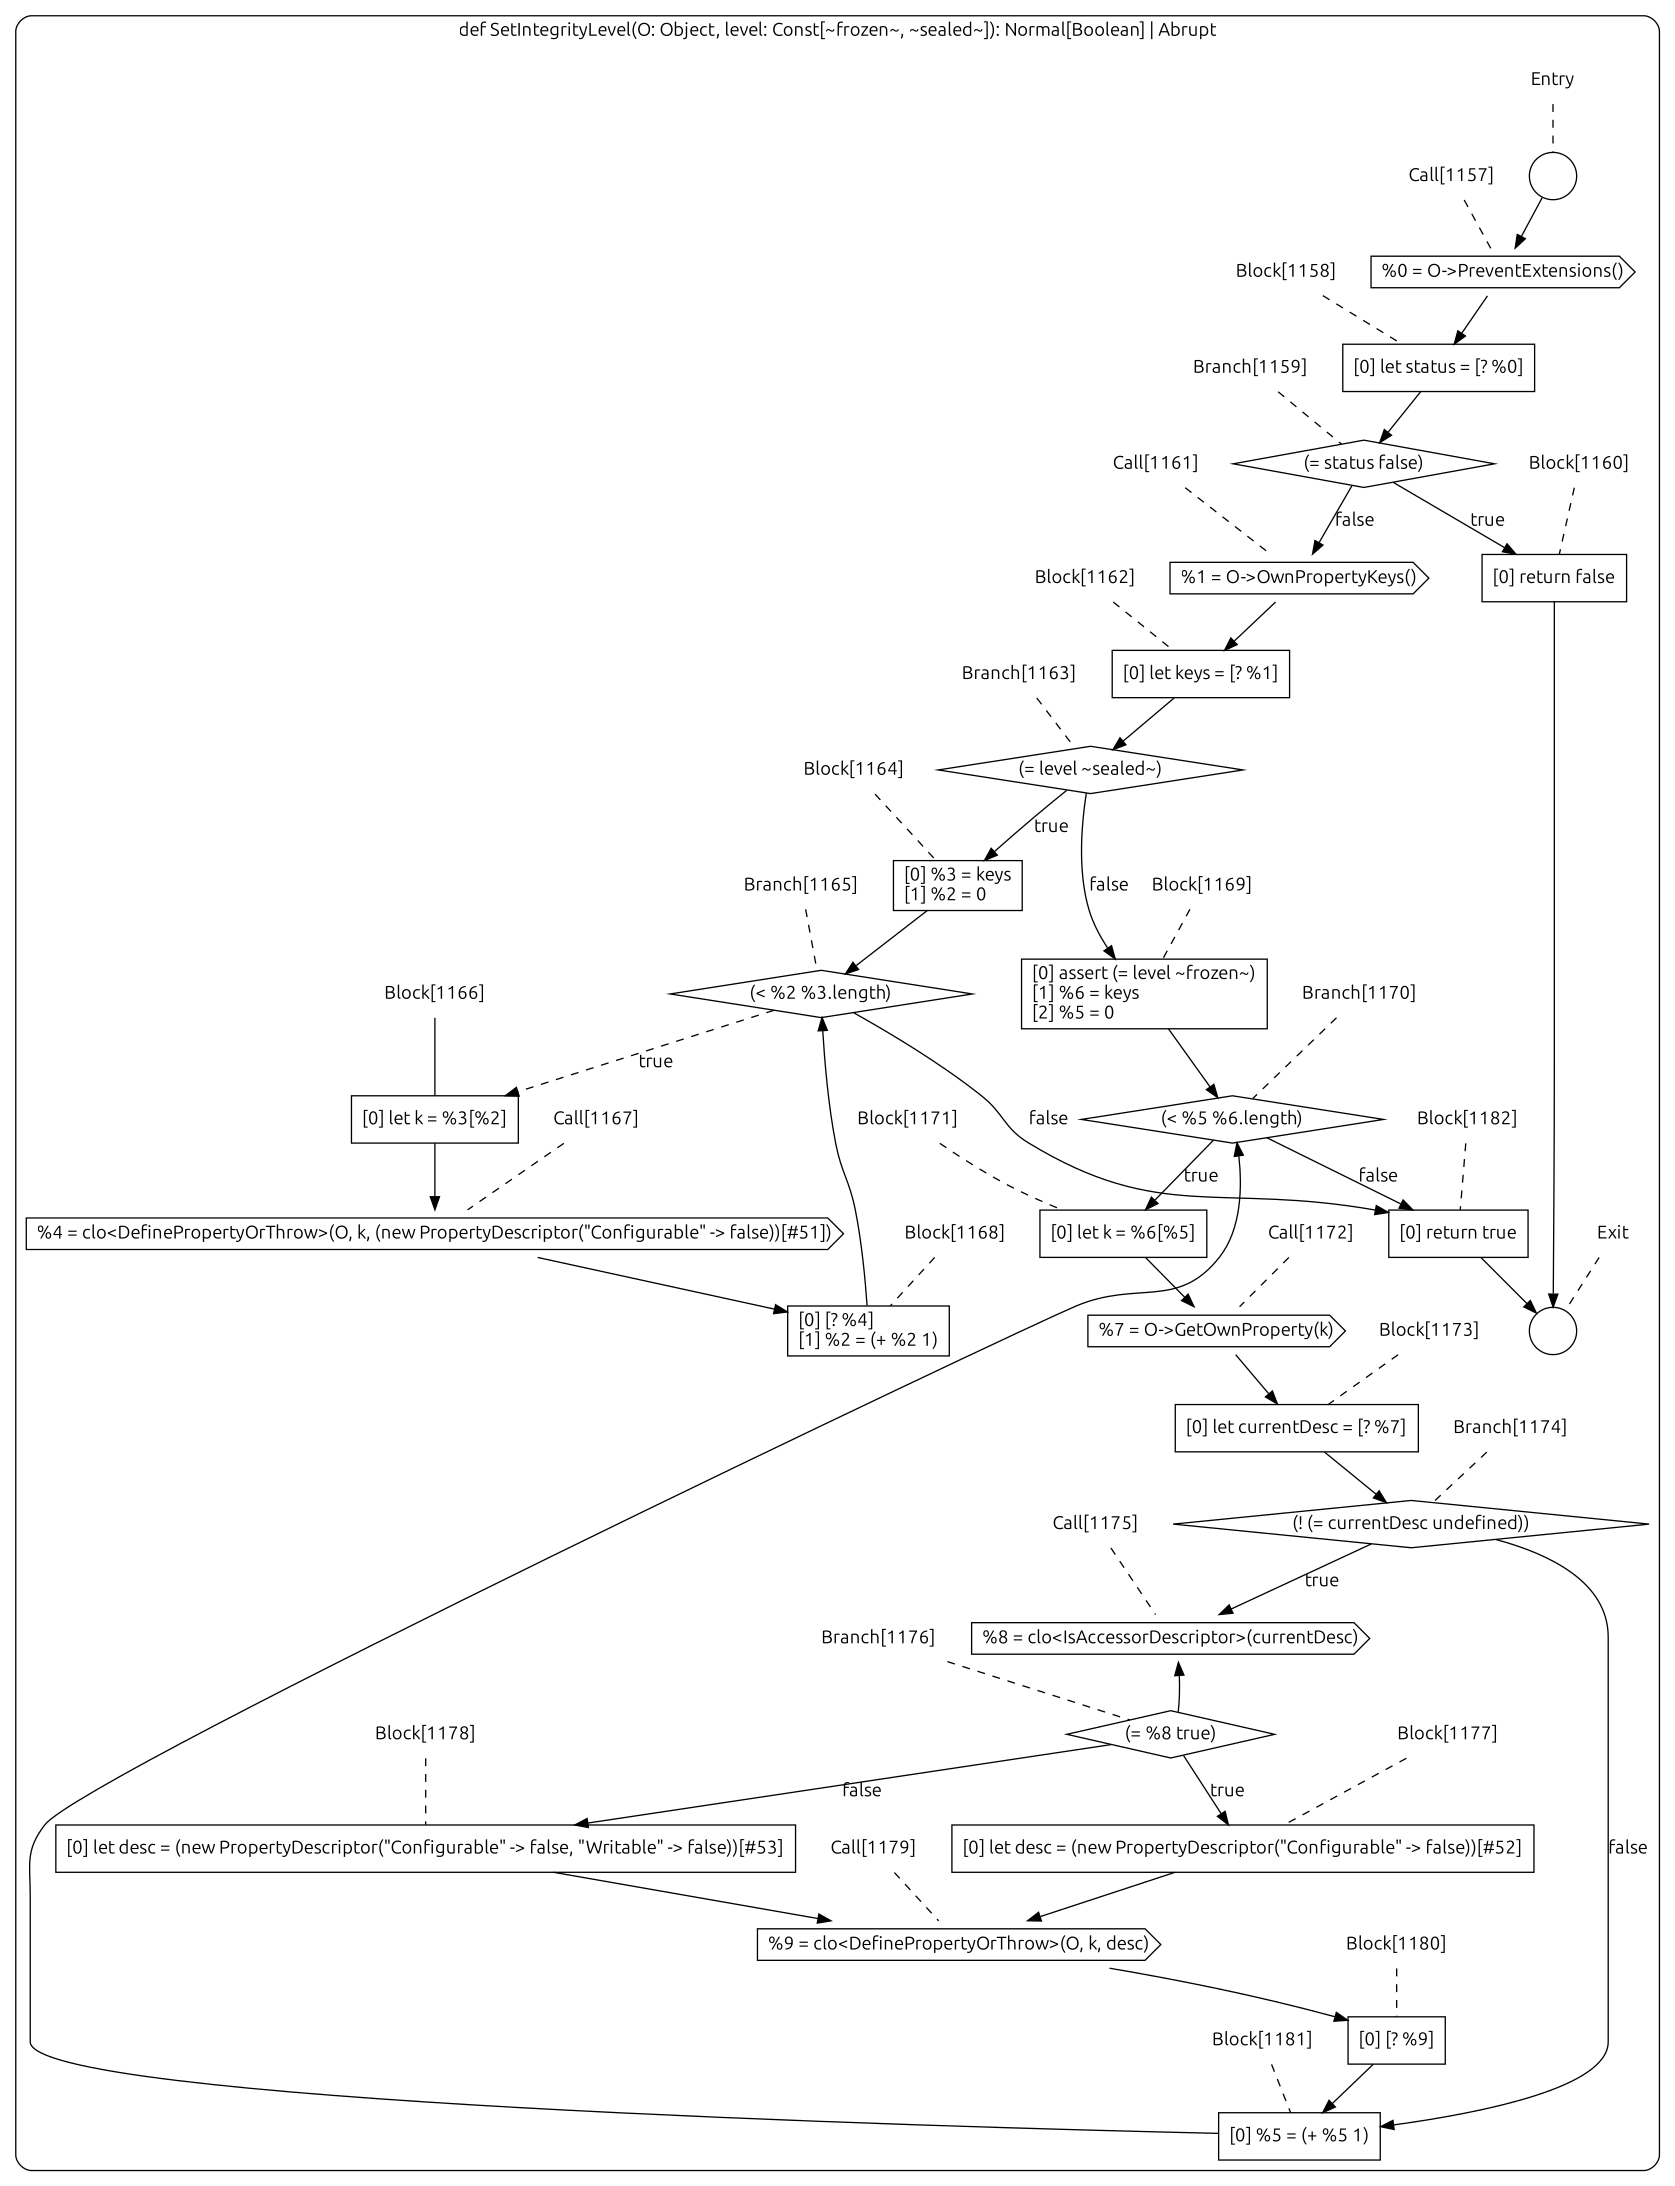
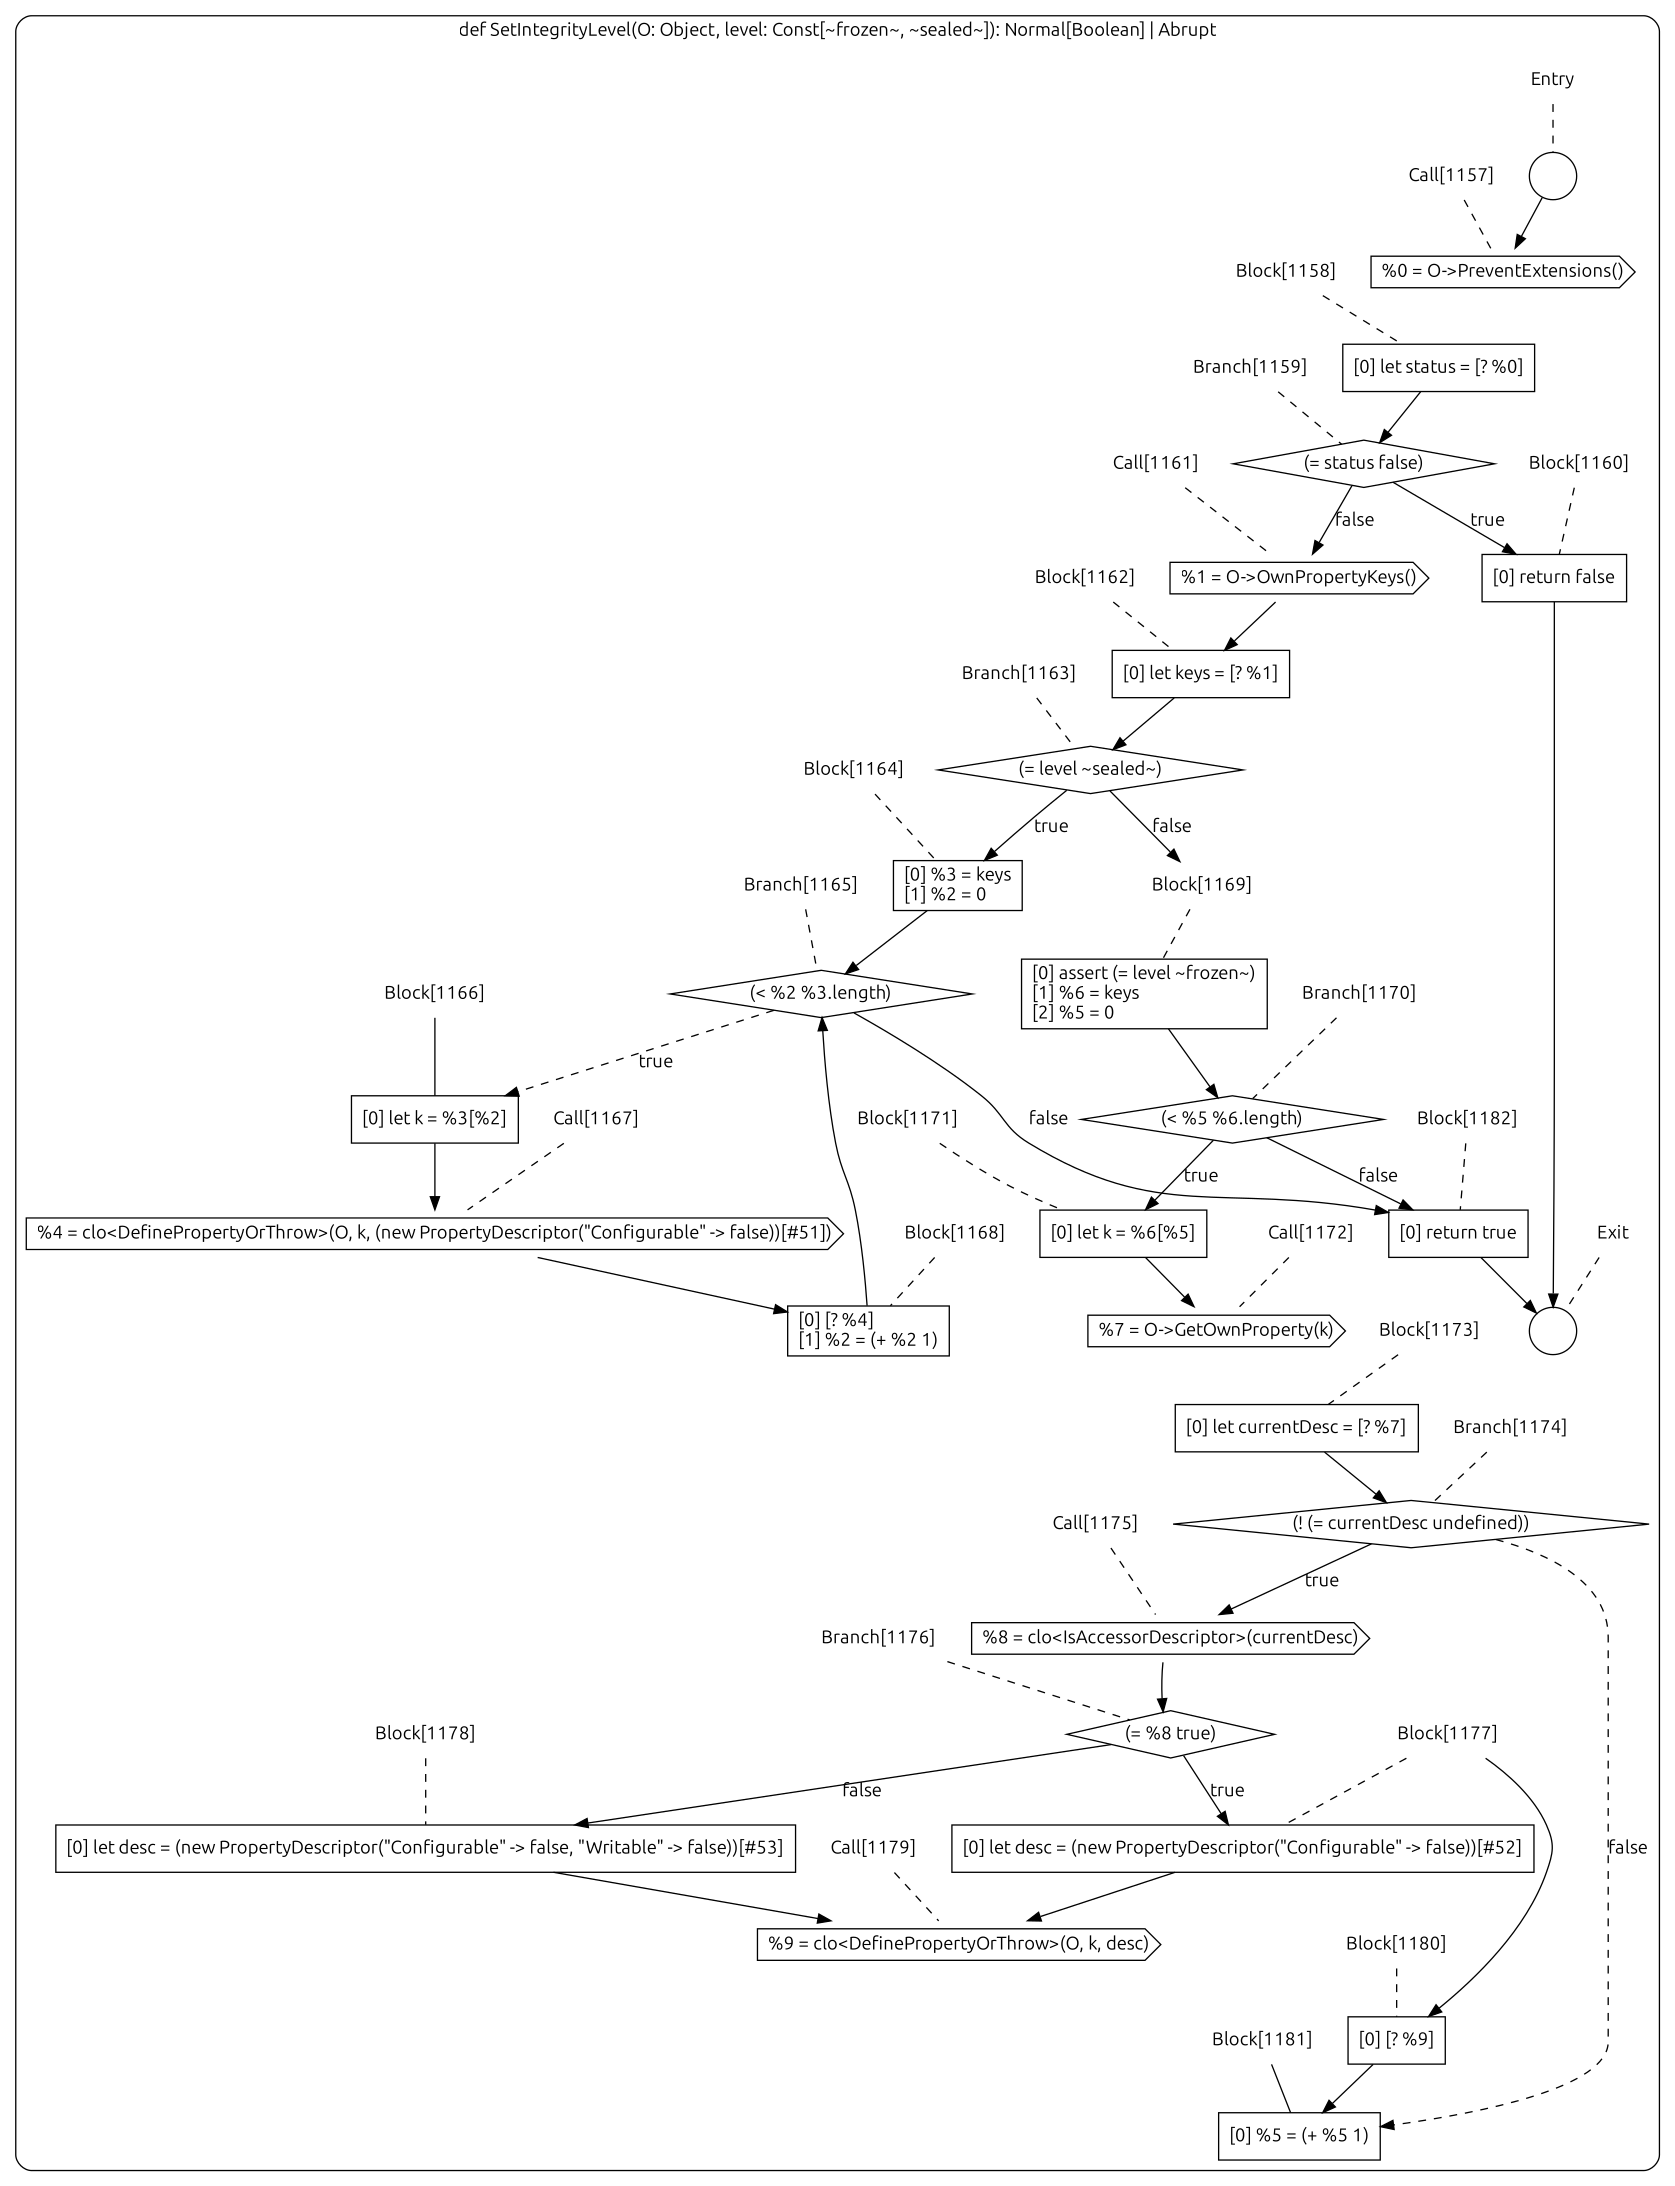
(1475, 315) -> none
(1083, 873) -> (1140, 821)
(1252, 1374) -> none
(1179, 1694) -> (1162, 1680)
(45, 1825) -> none
(1608, 1879) -> (1608, 1879)
(1223, 1990) -> (1540, 1888)
(1281, 2089) -> (1281, 2089)
